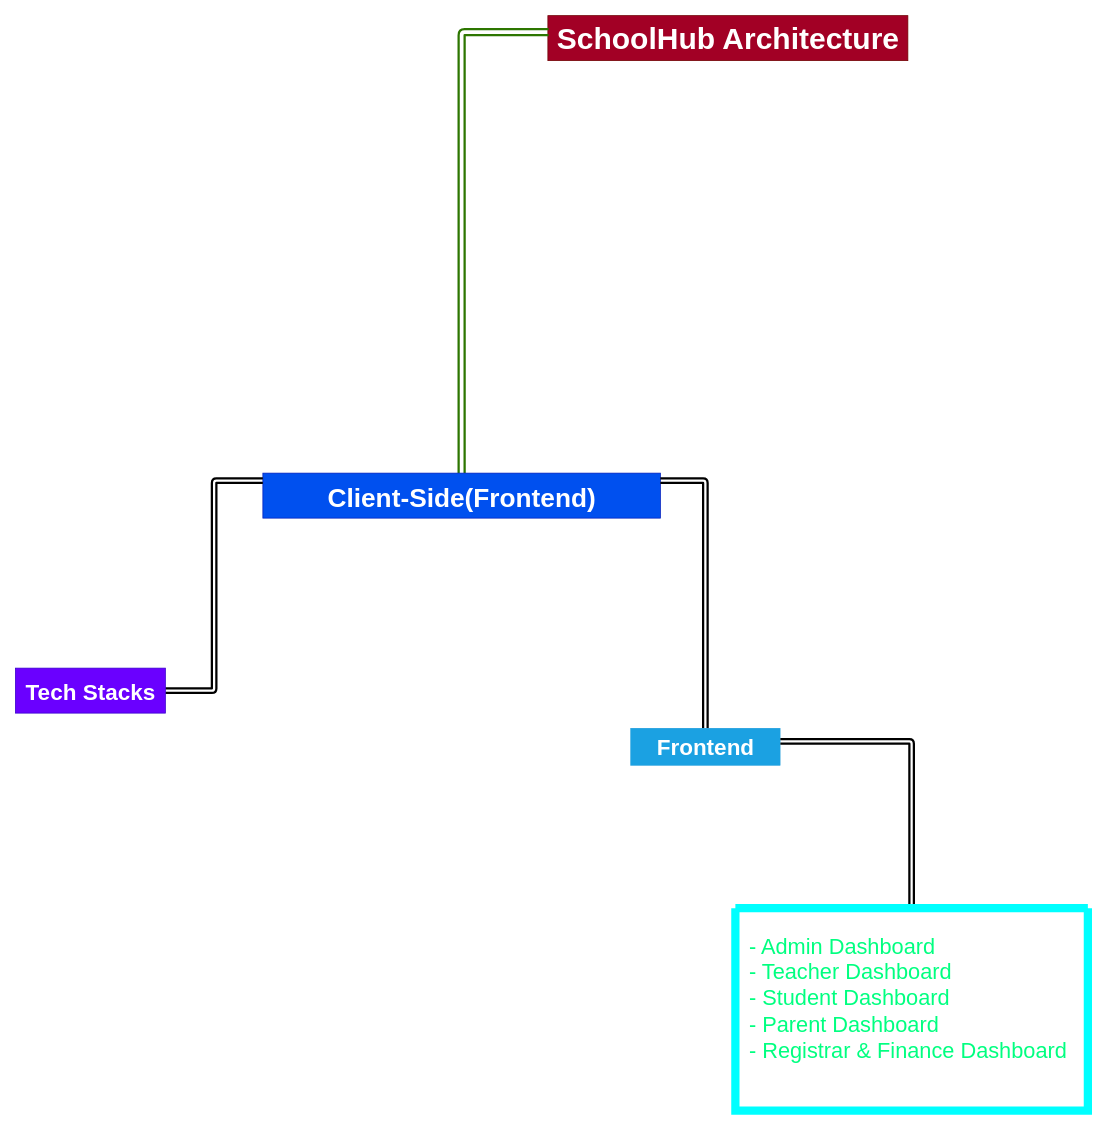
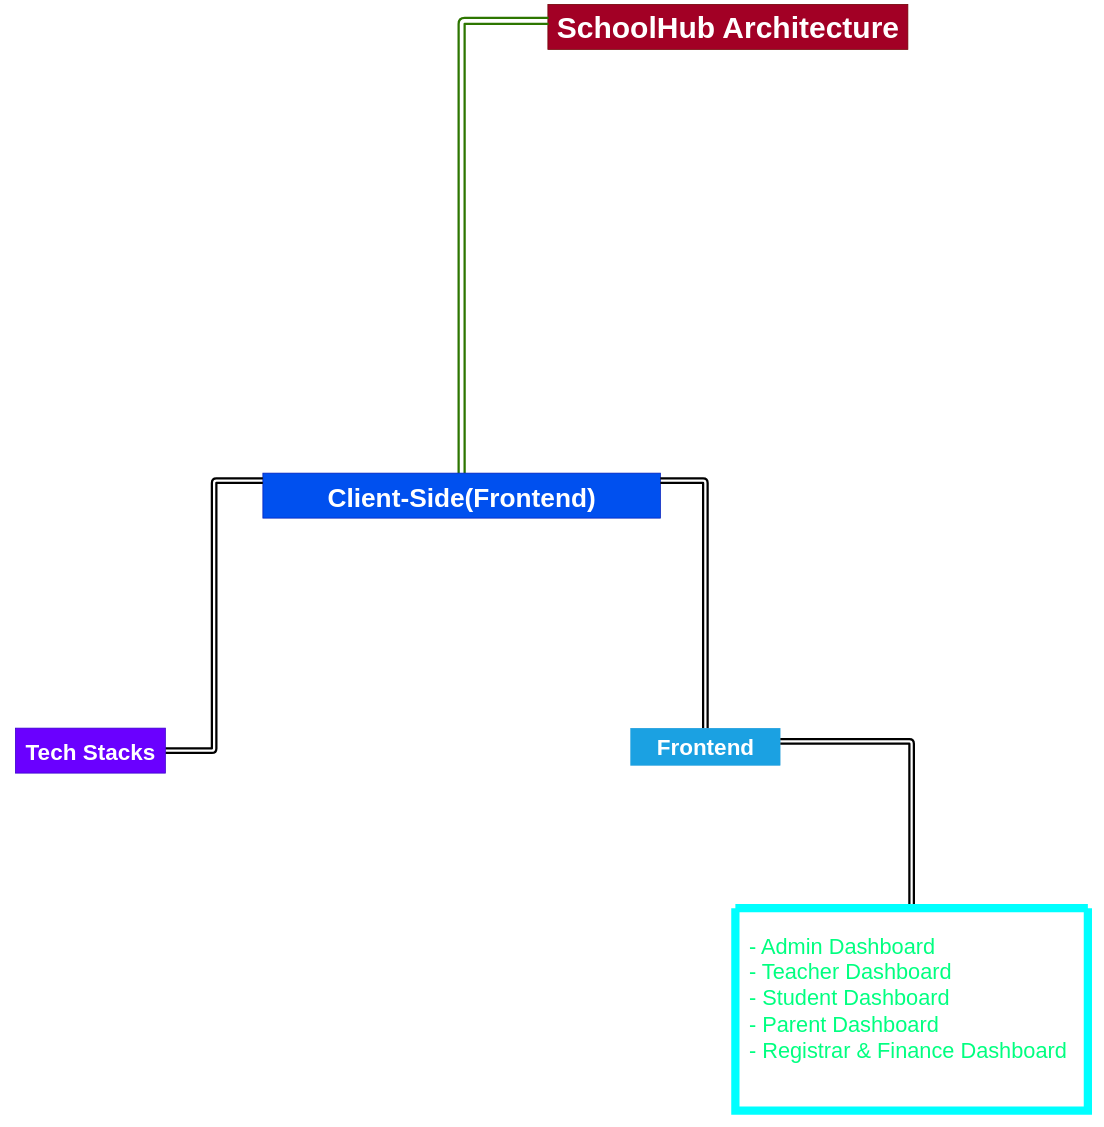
(728, 38) -> (728, 27)
(90, 690) -> (90, 750)
